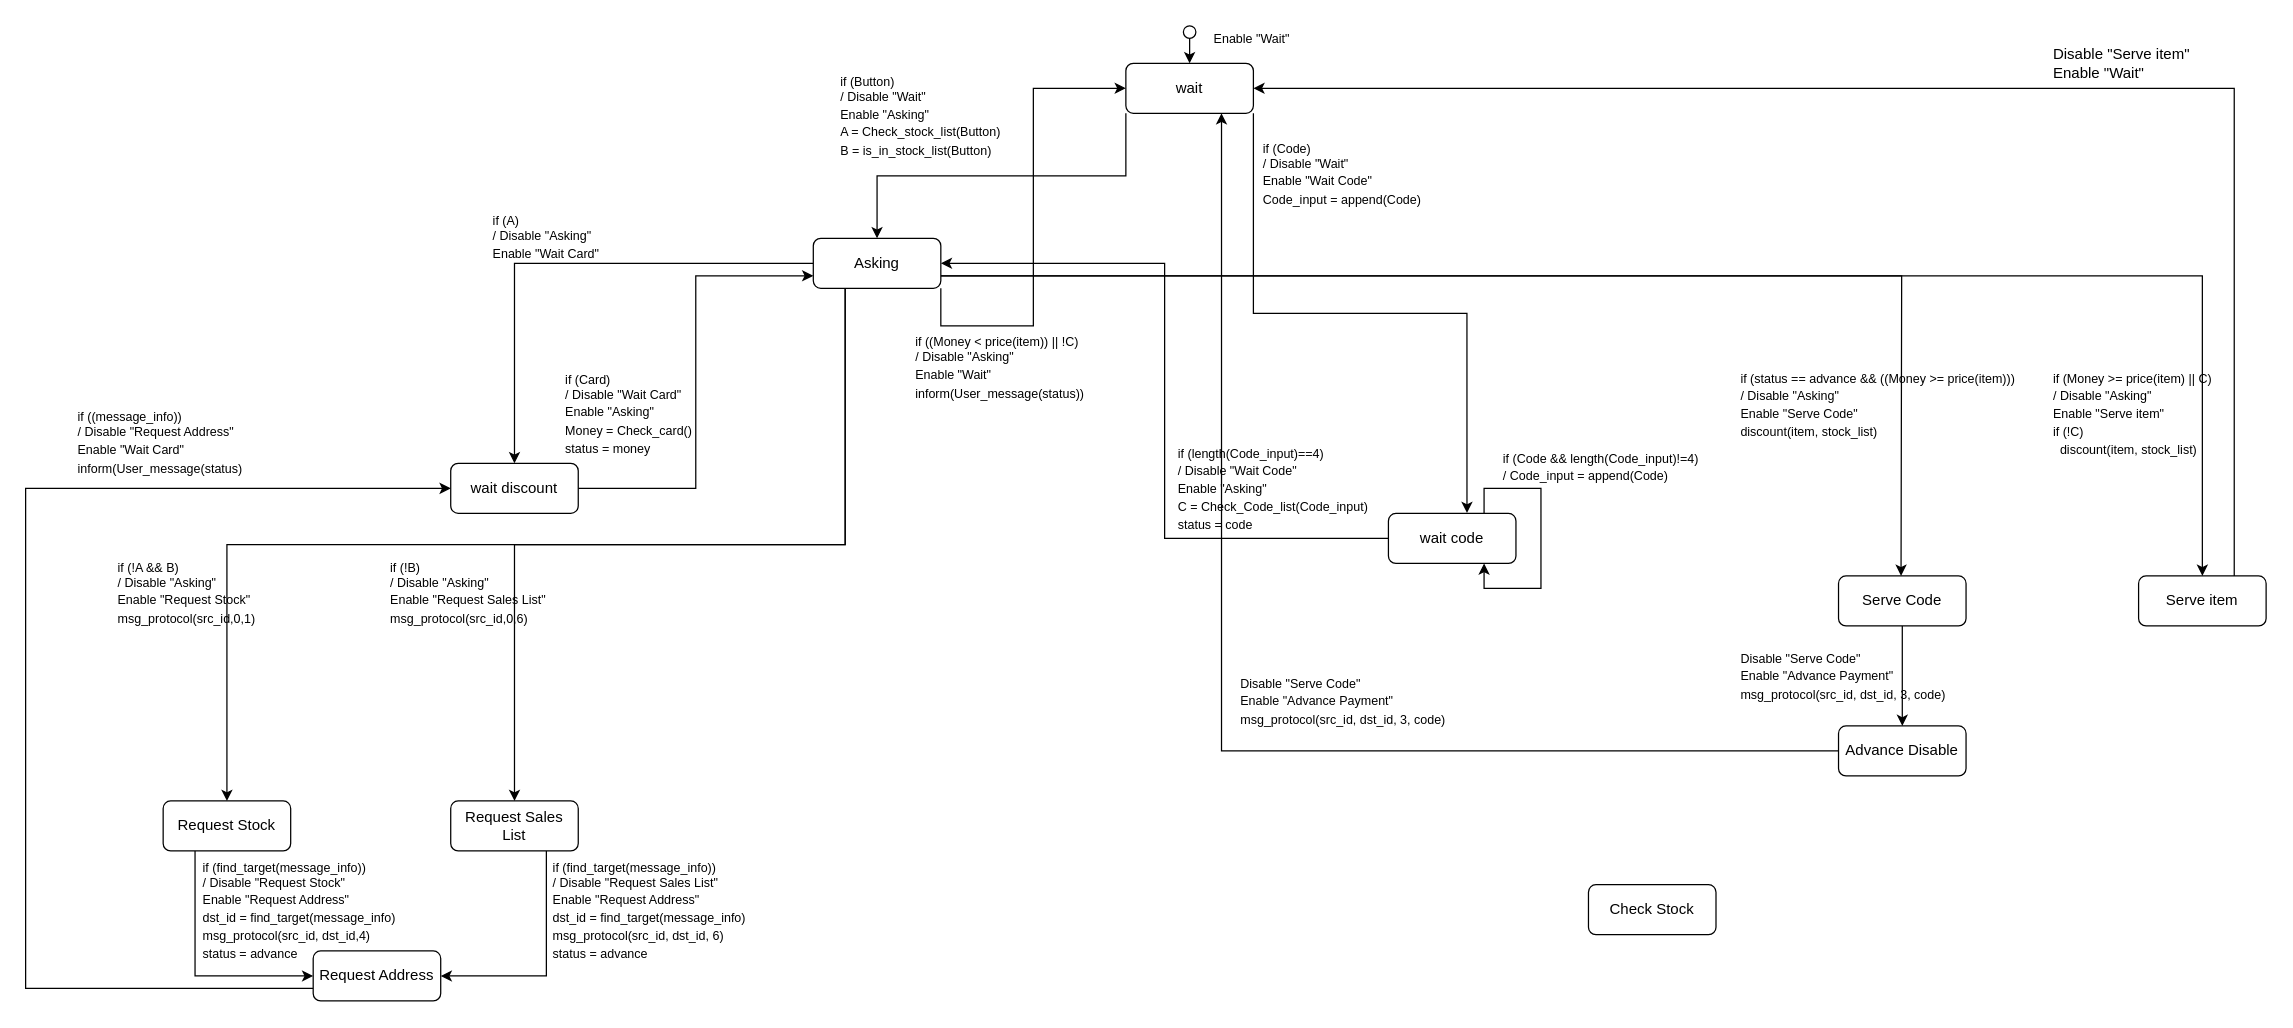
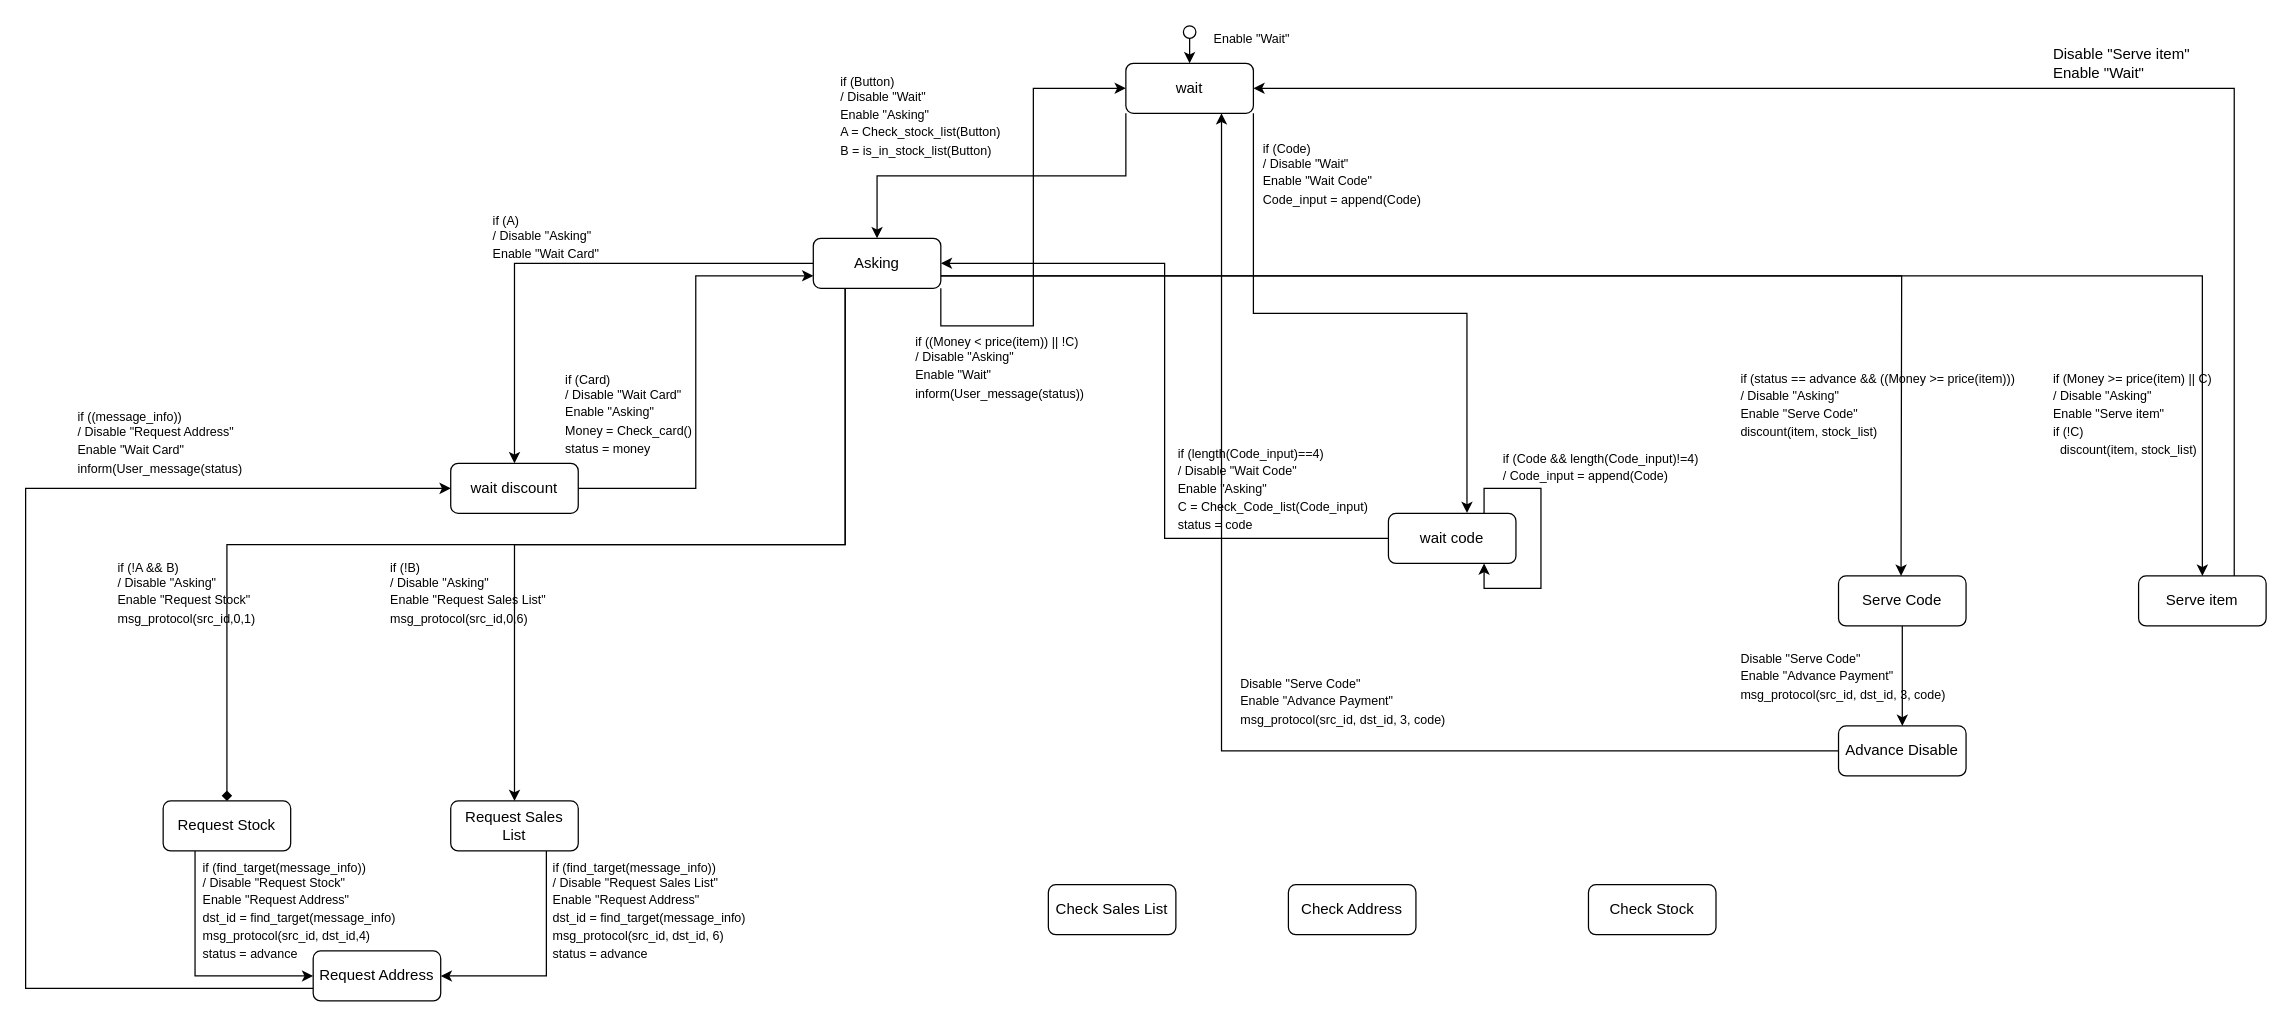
(227, 791) -> (227, 790)
none -> (1112, 909)
none -> (1352, 909)
